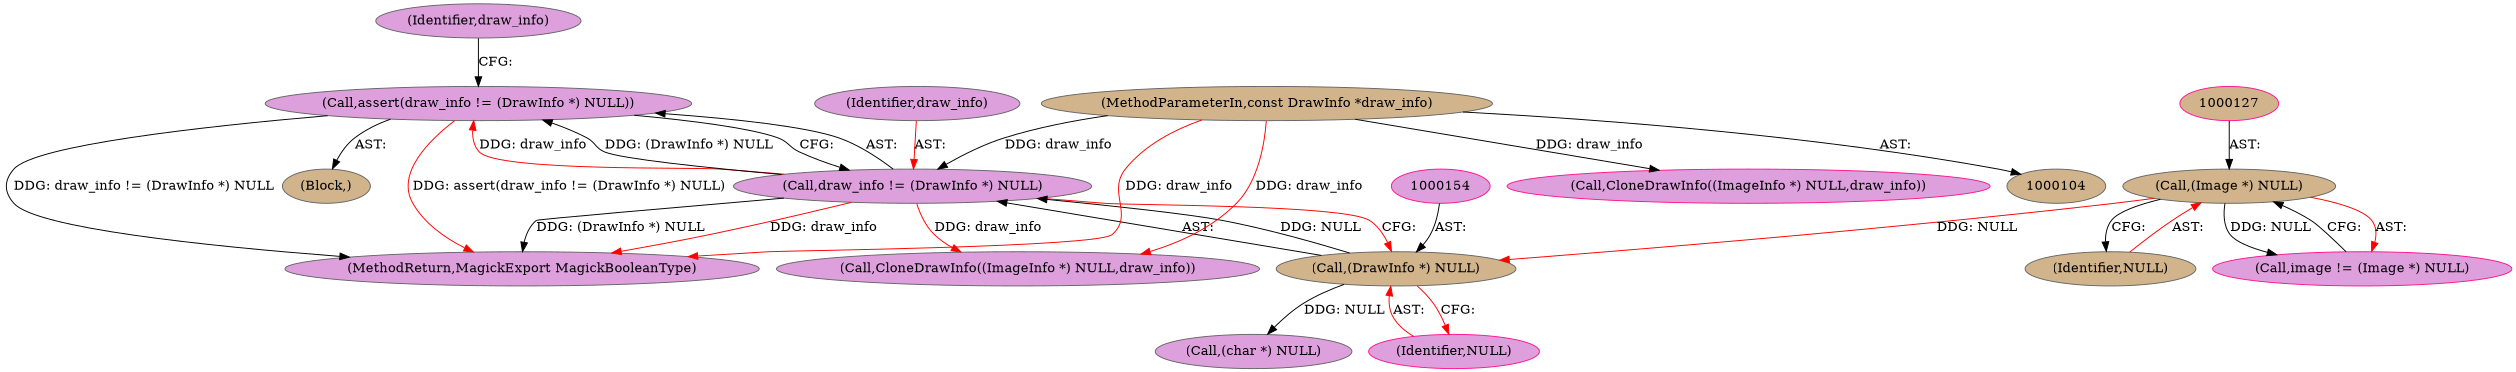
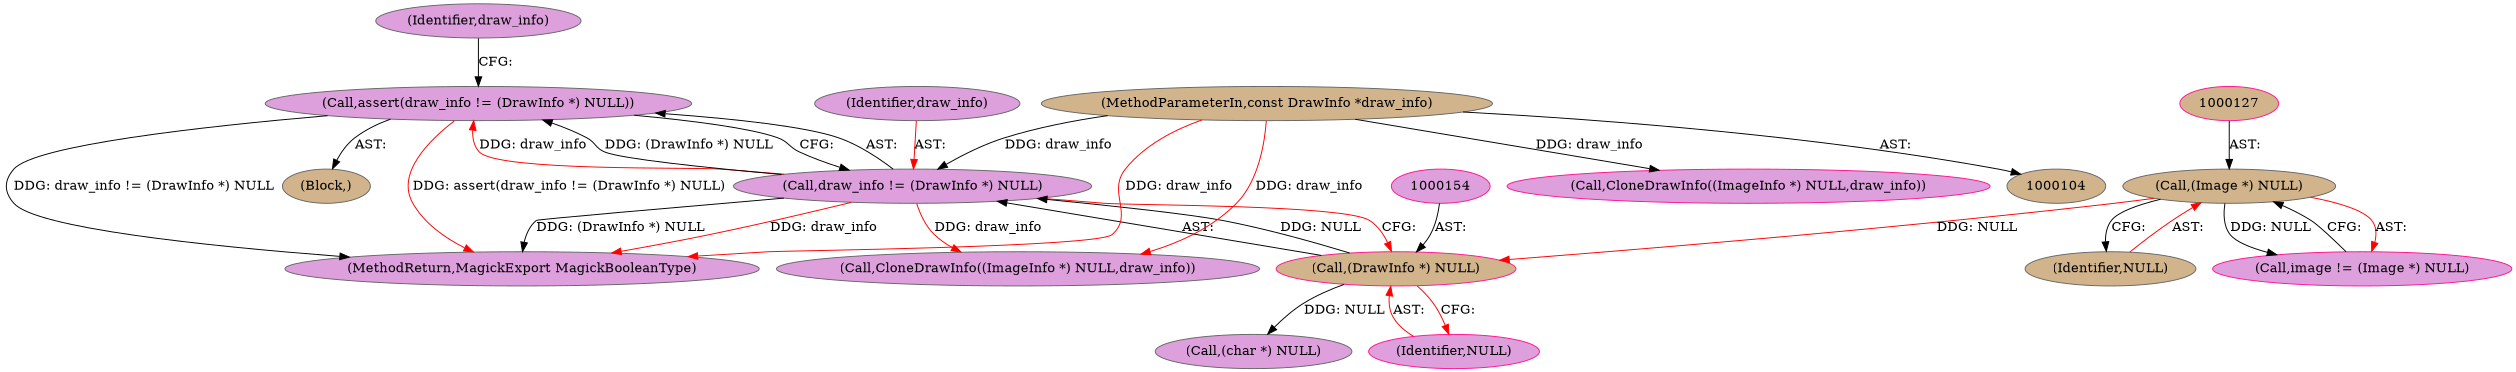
(1396, 269) -> (1396, 269)
